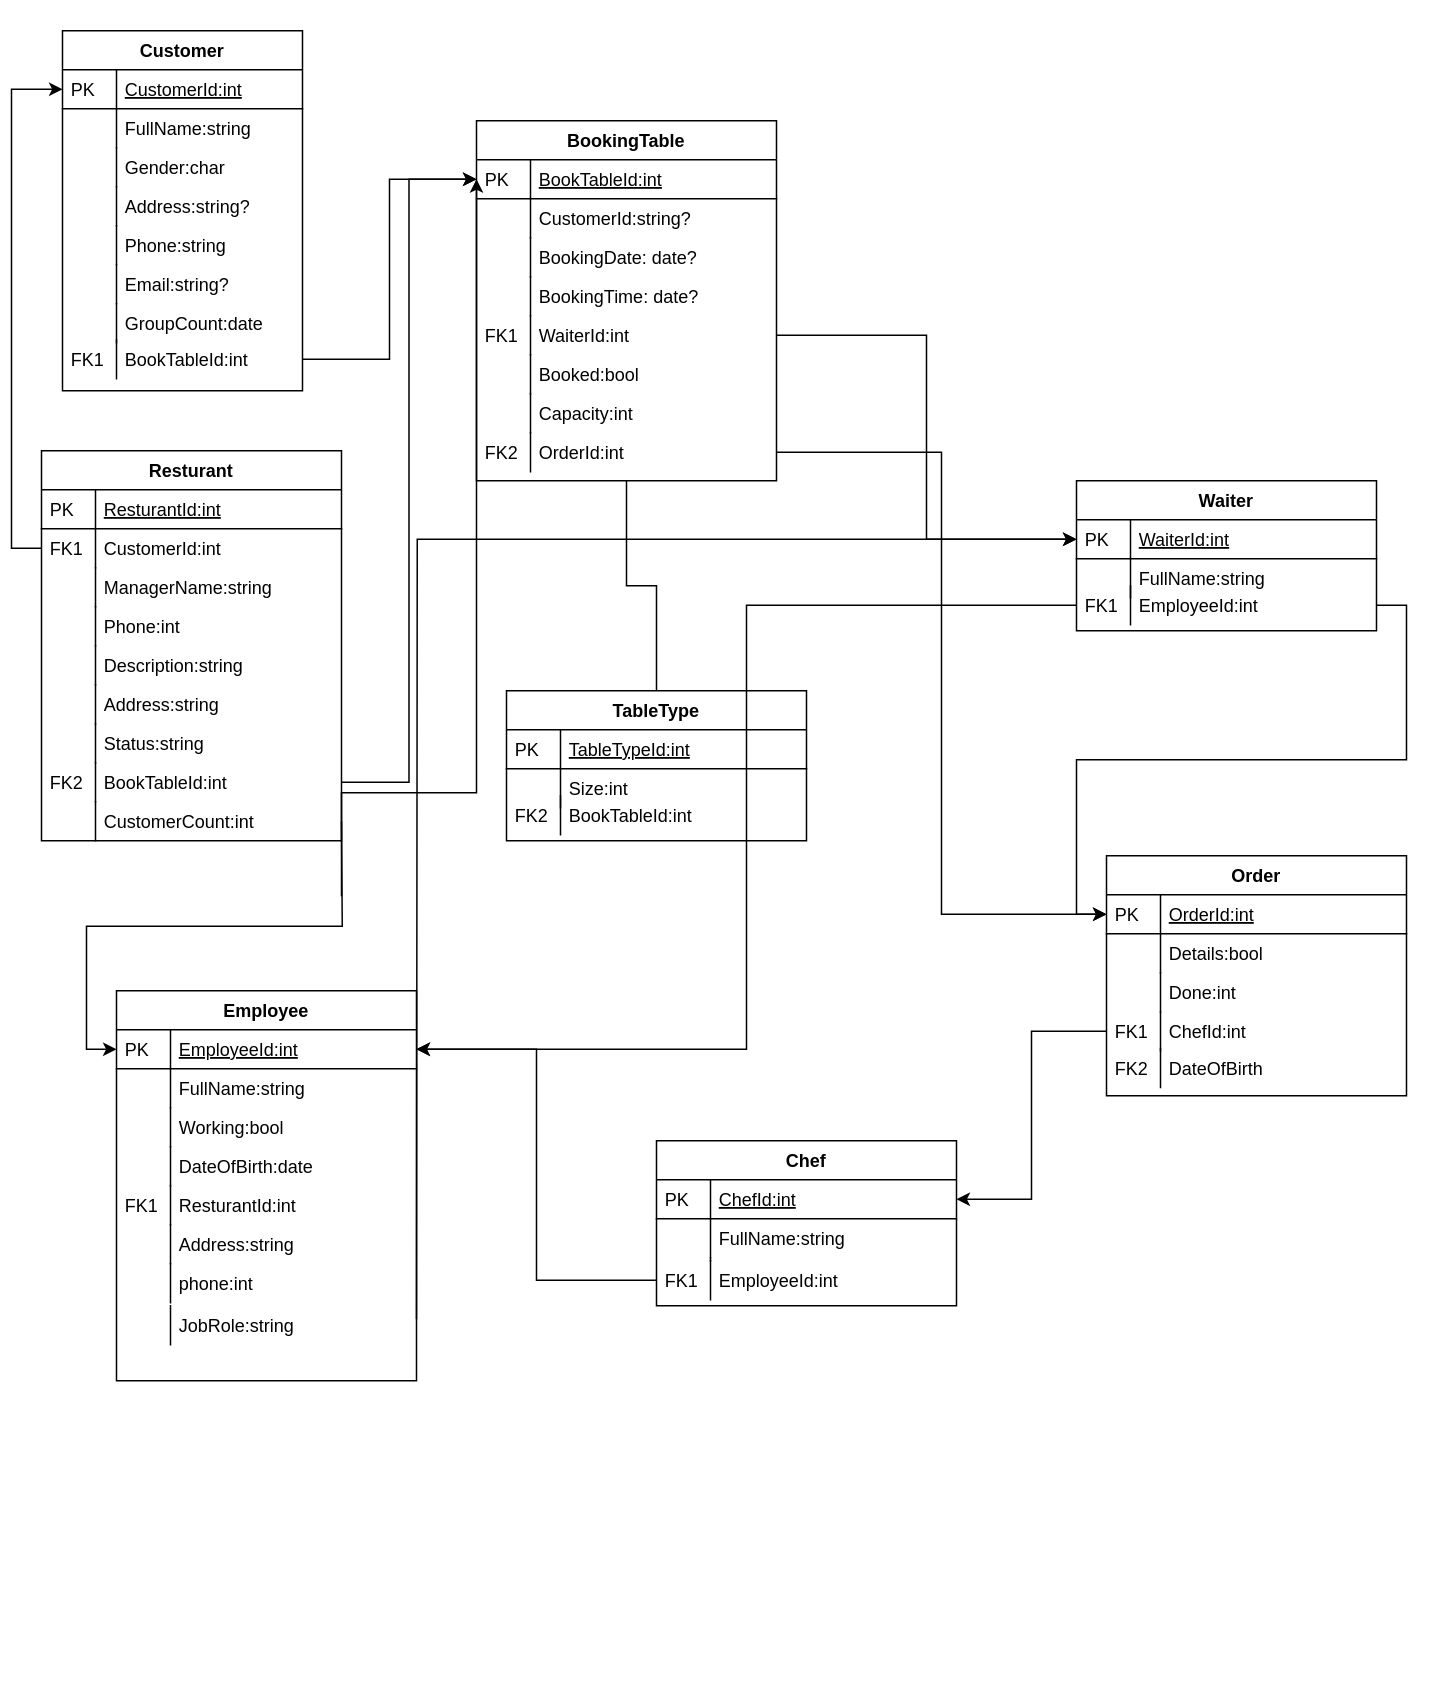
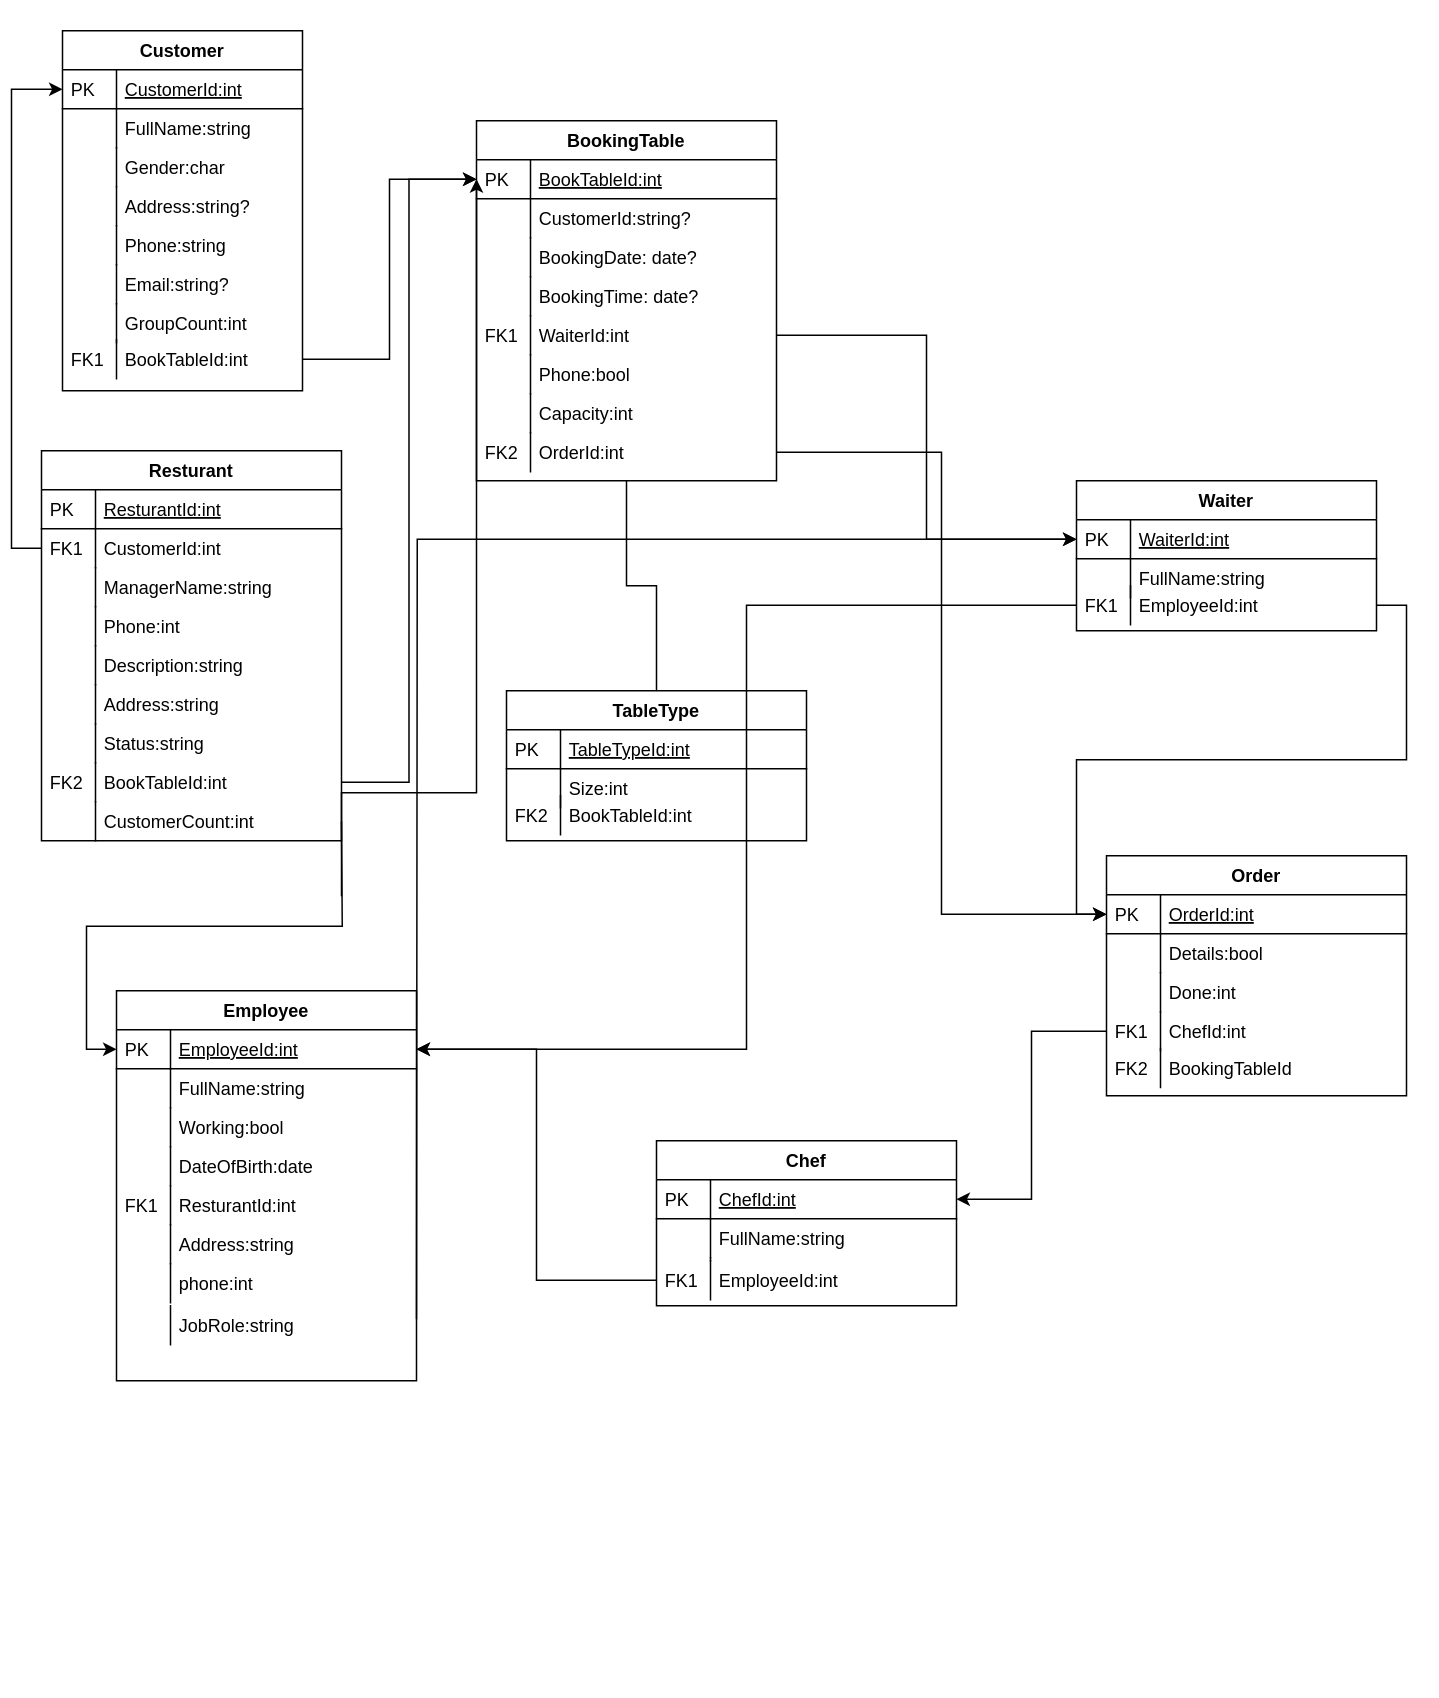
(198, 324) -> (190, 324)
(589, 375) -> (584, 375)
(1222, 1069) -> (1234, 1069)
